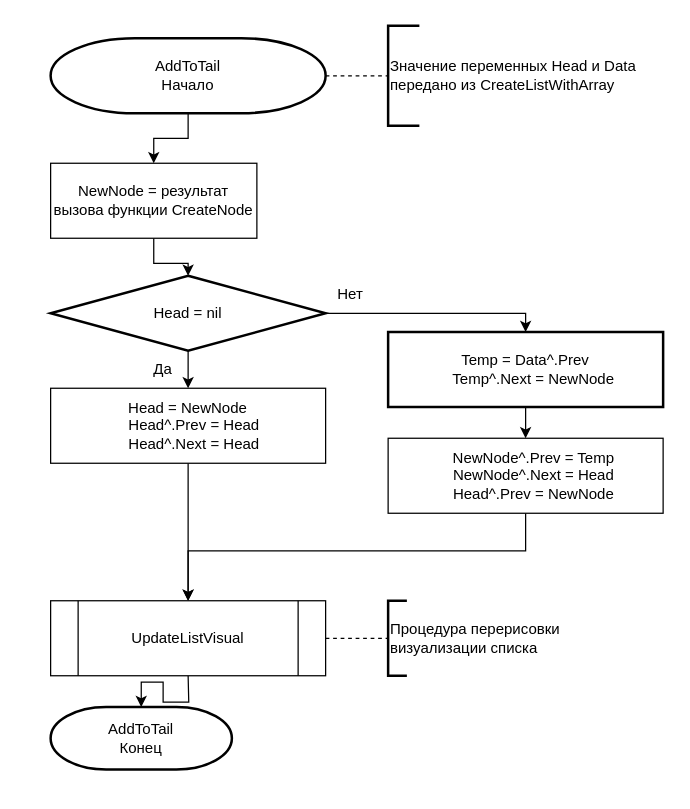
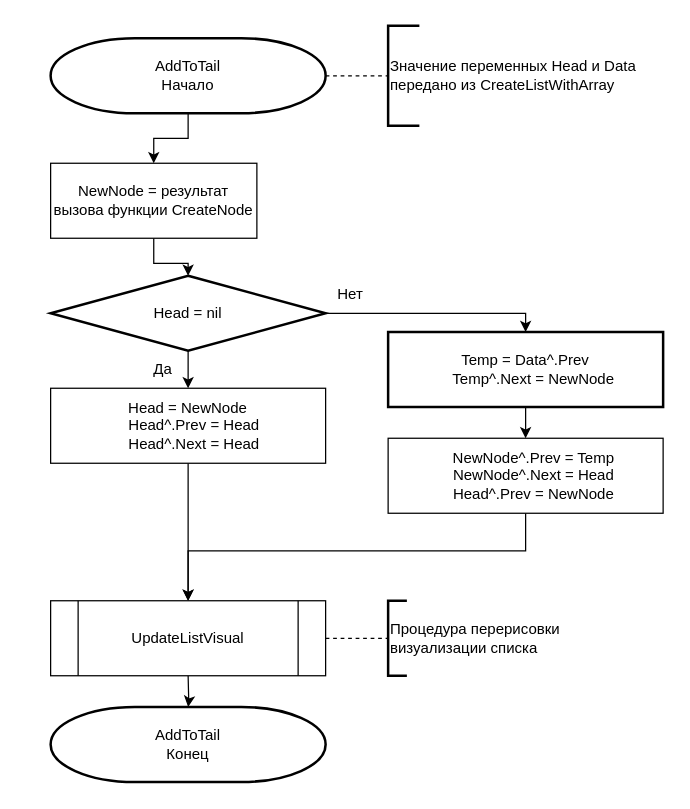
(141, 738) -> (188, 744)
